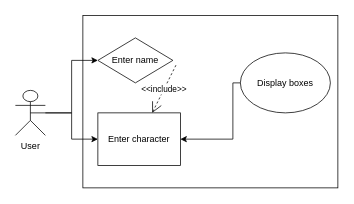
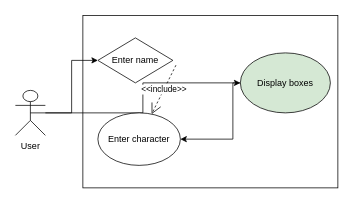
(285, 83) -> (285, 83)
(72, 126) -> (185, 83)
(139, 139) -> (139, 139)
